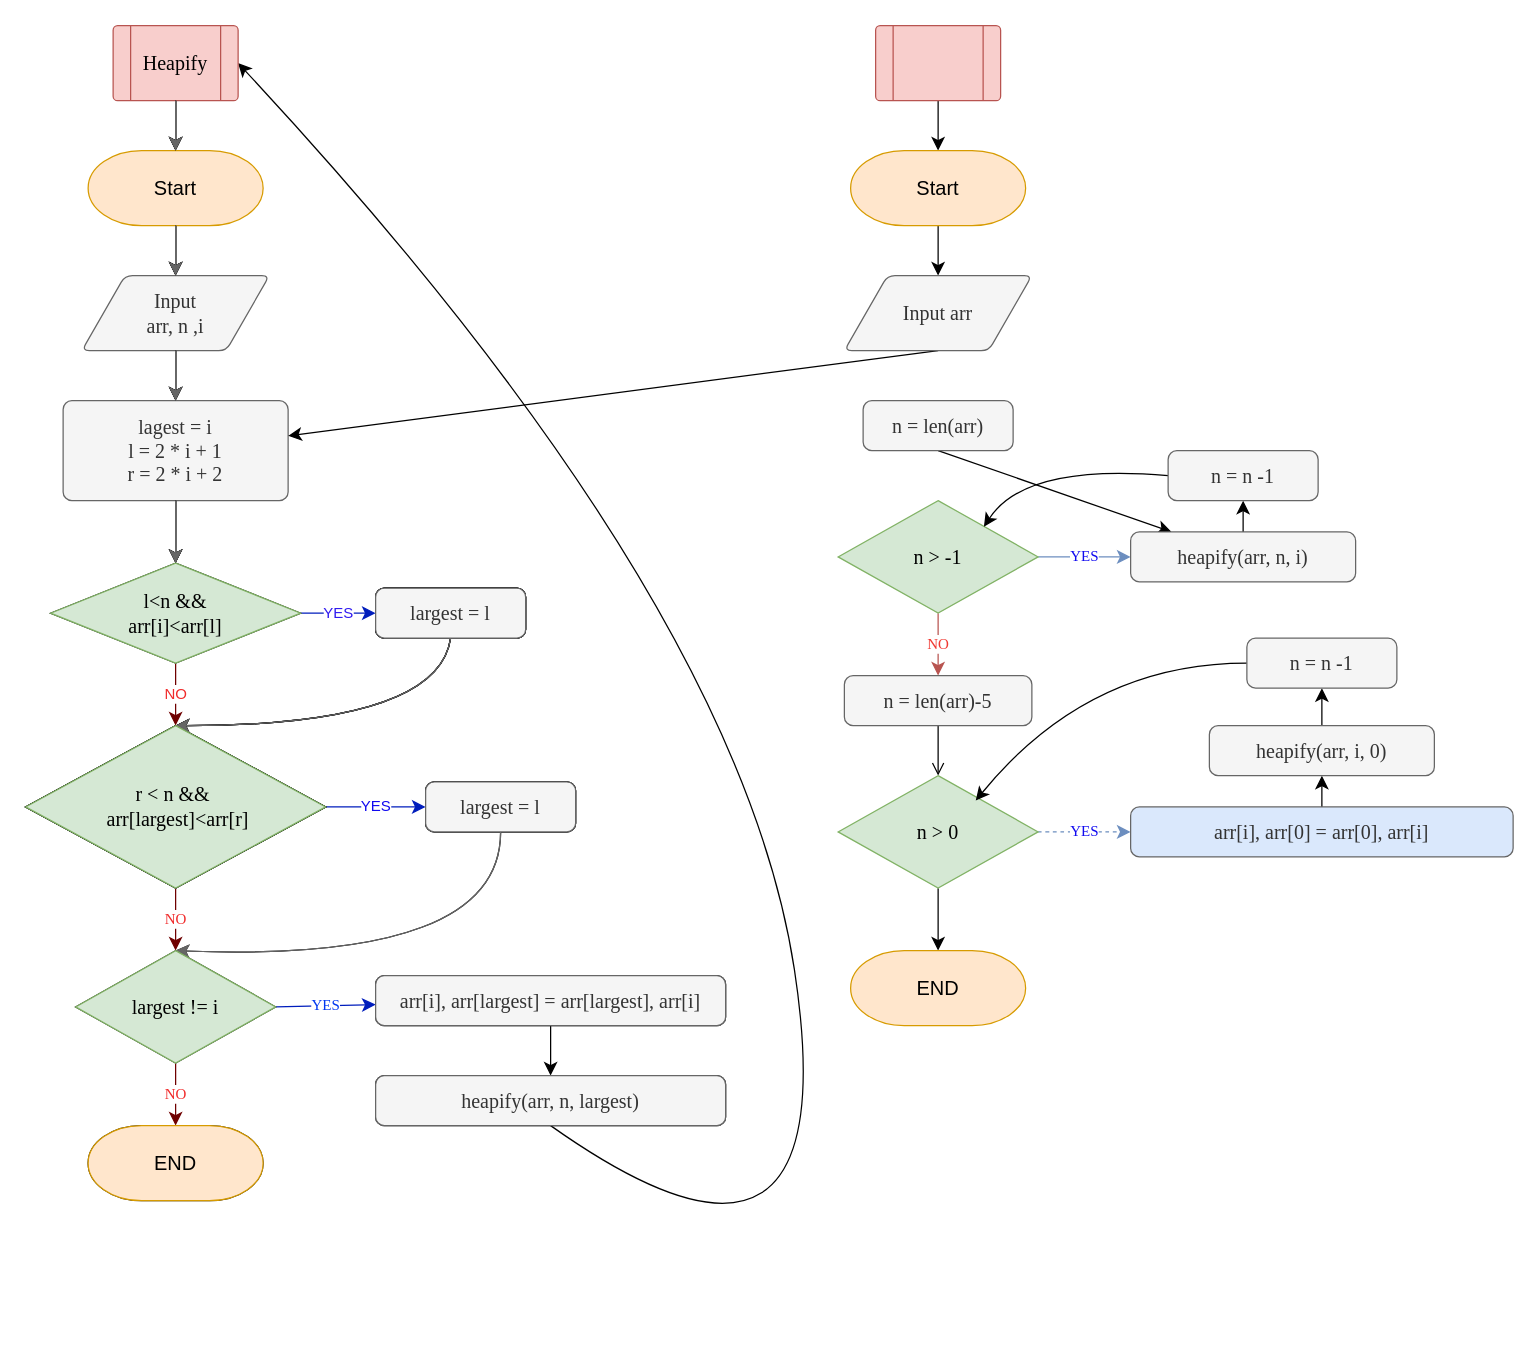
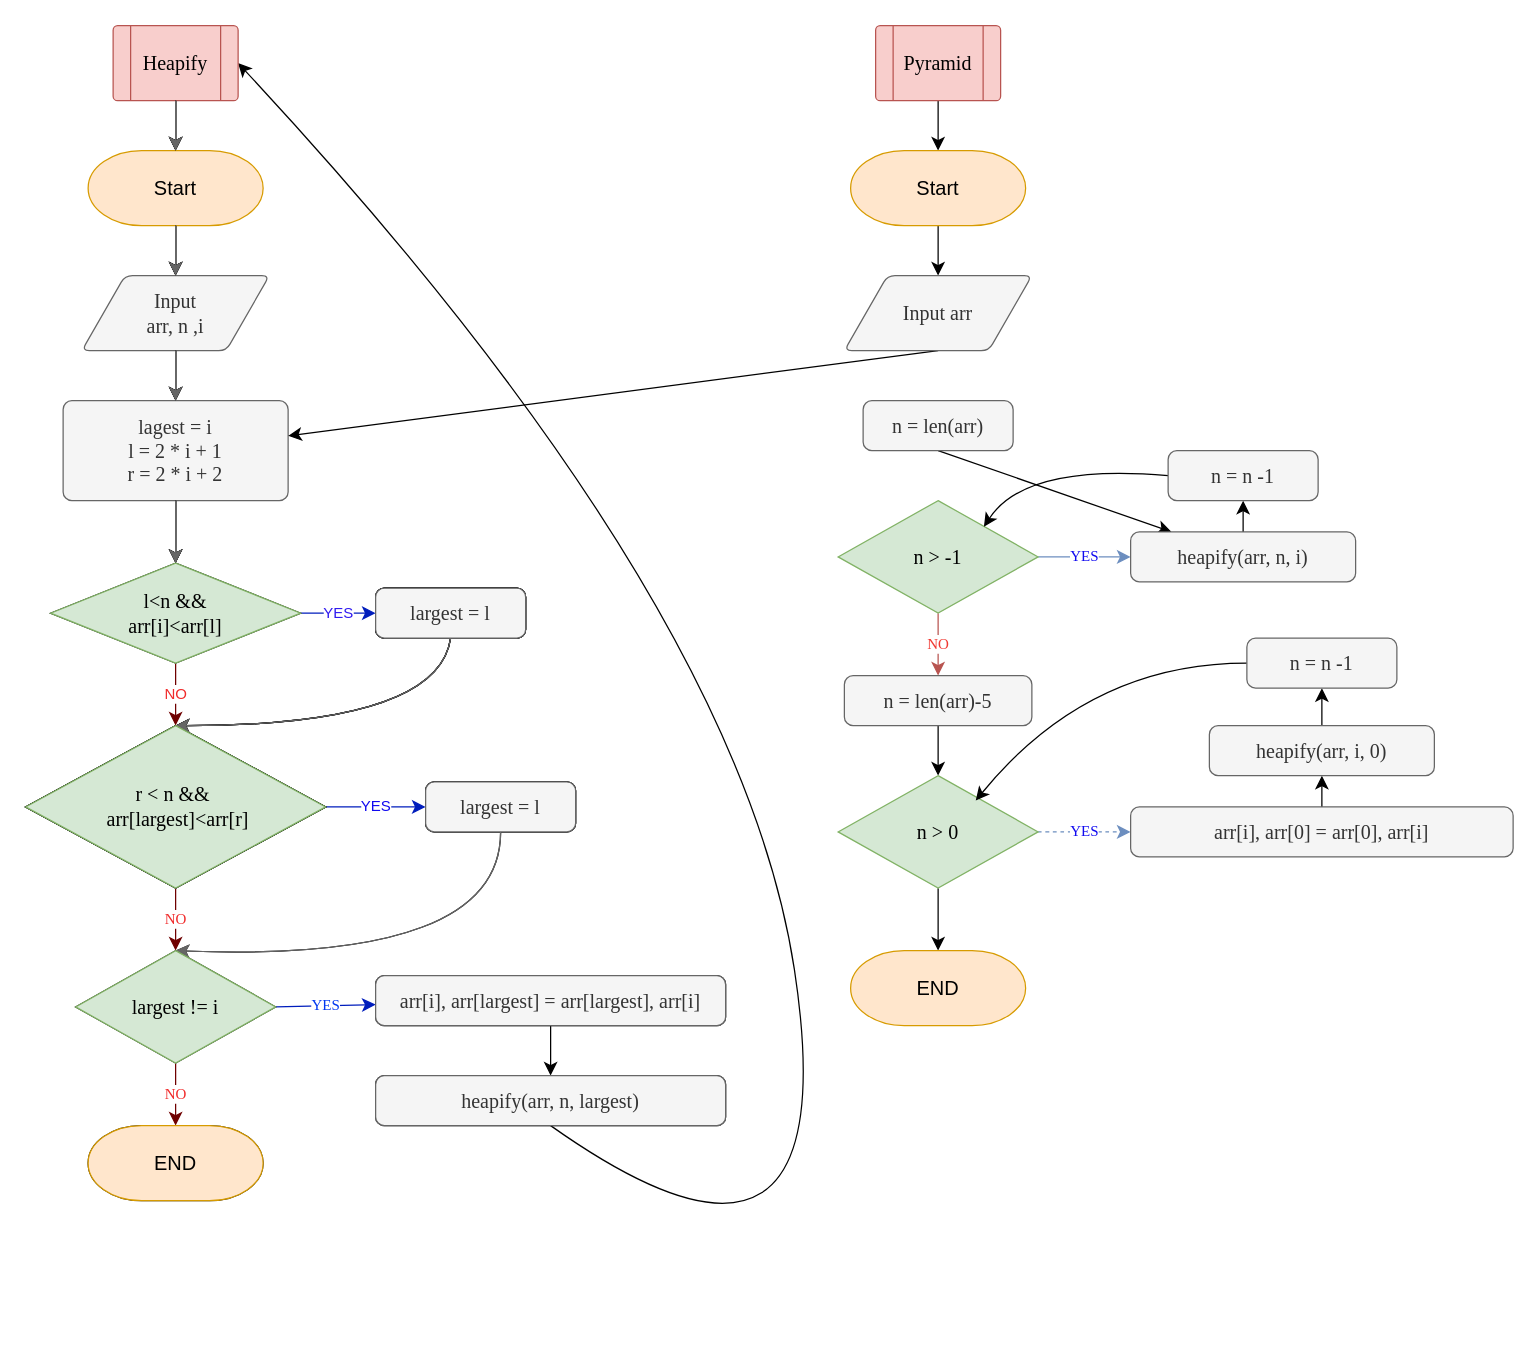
none -> (938, 63)
(938, 766) -> (938, 764)
(1322, 832) -> (1322, 832)
